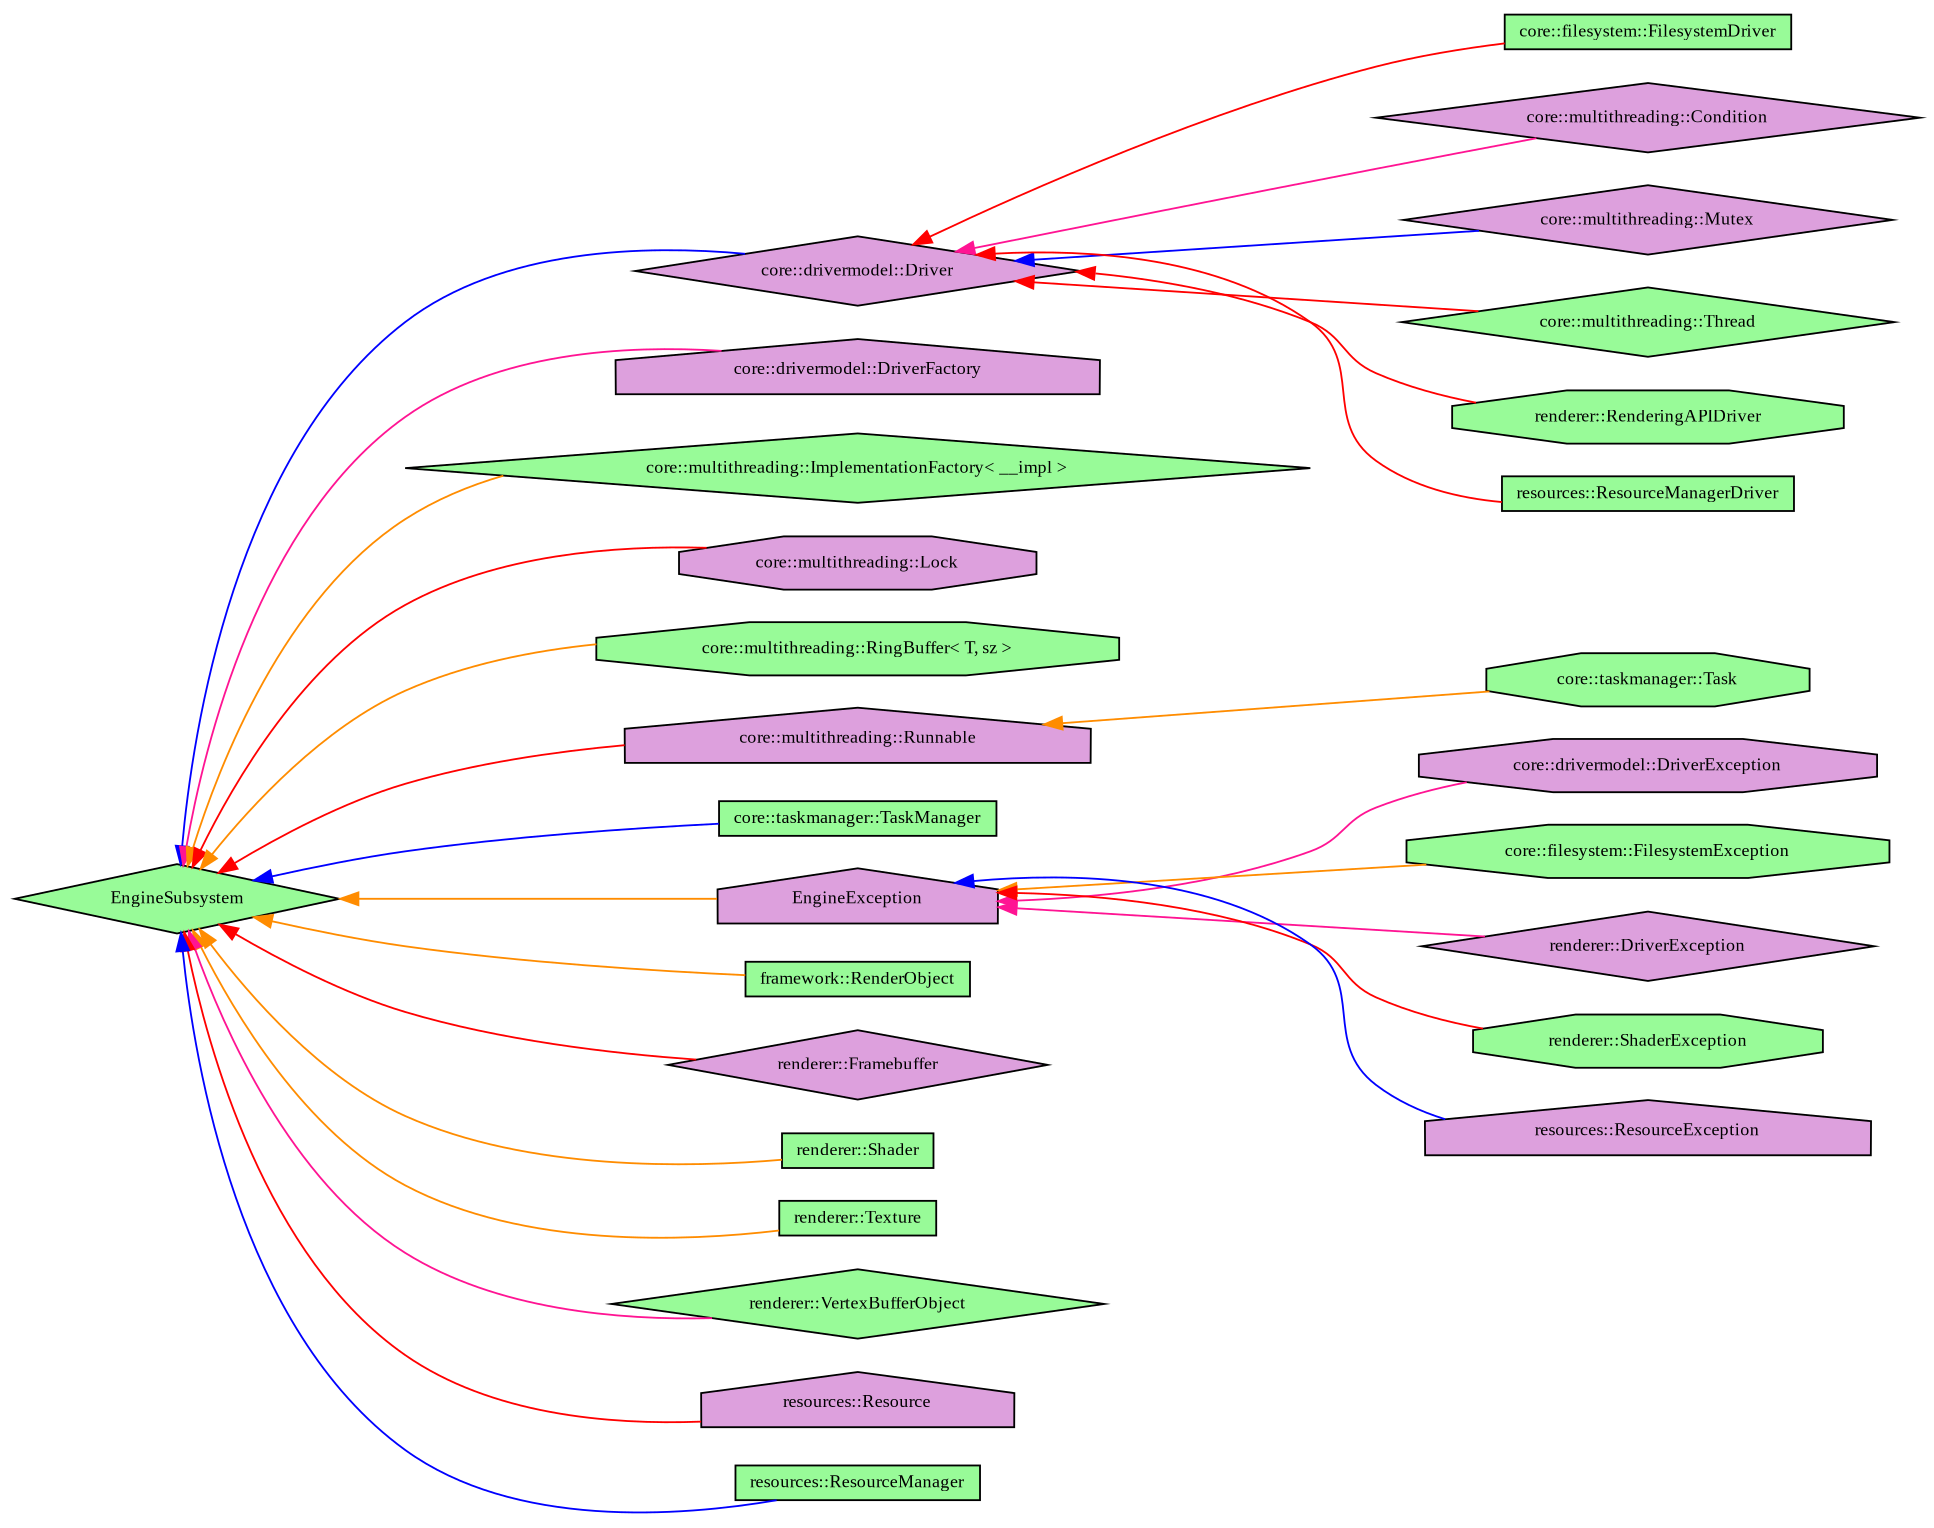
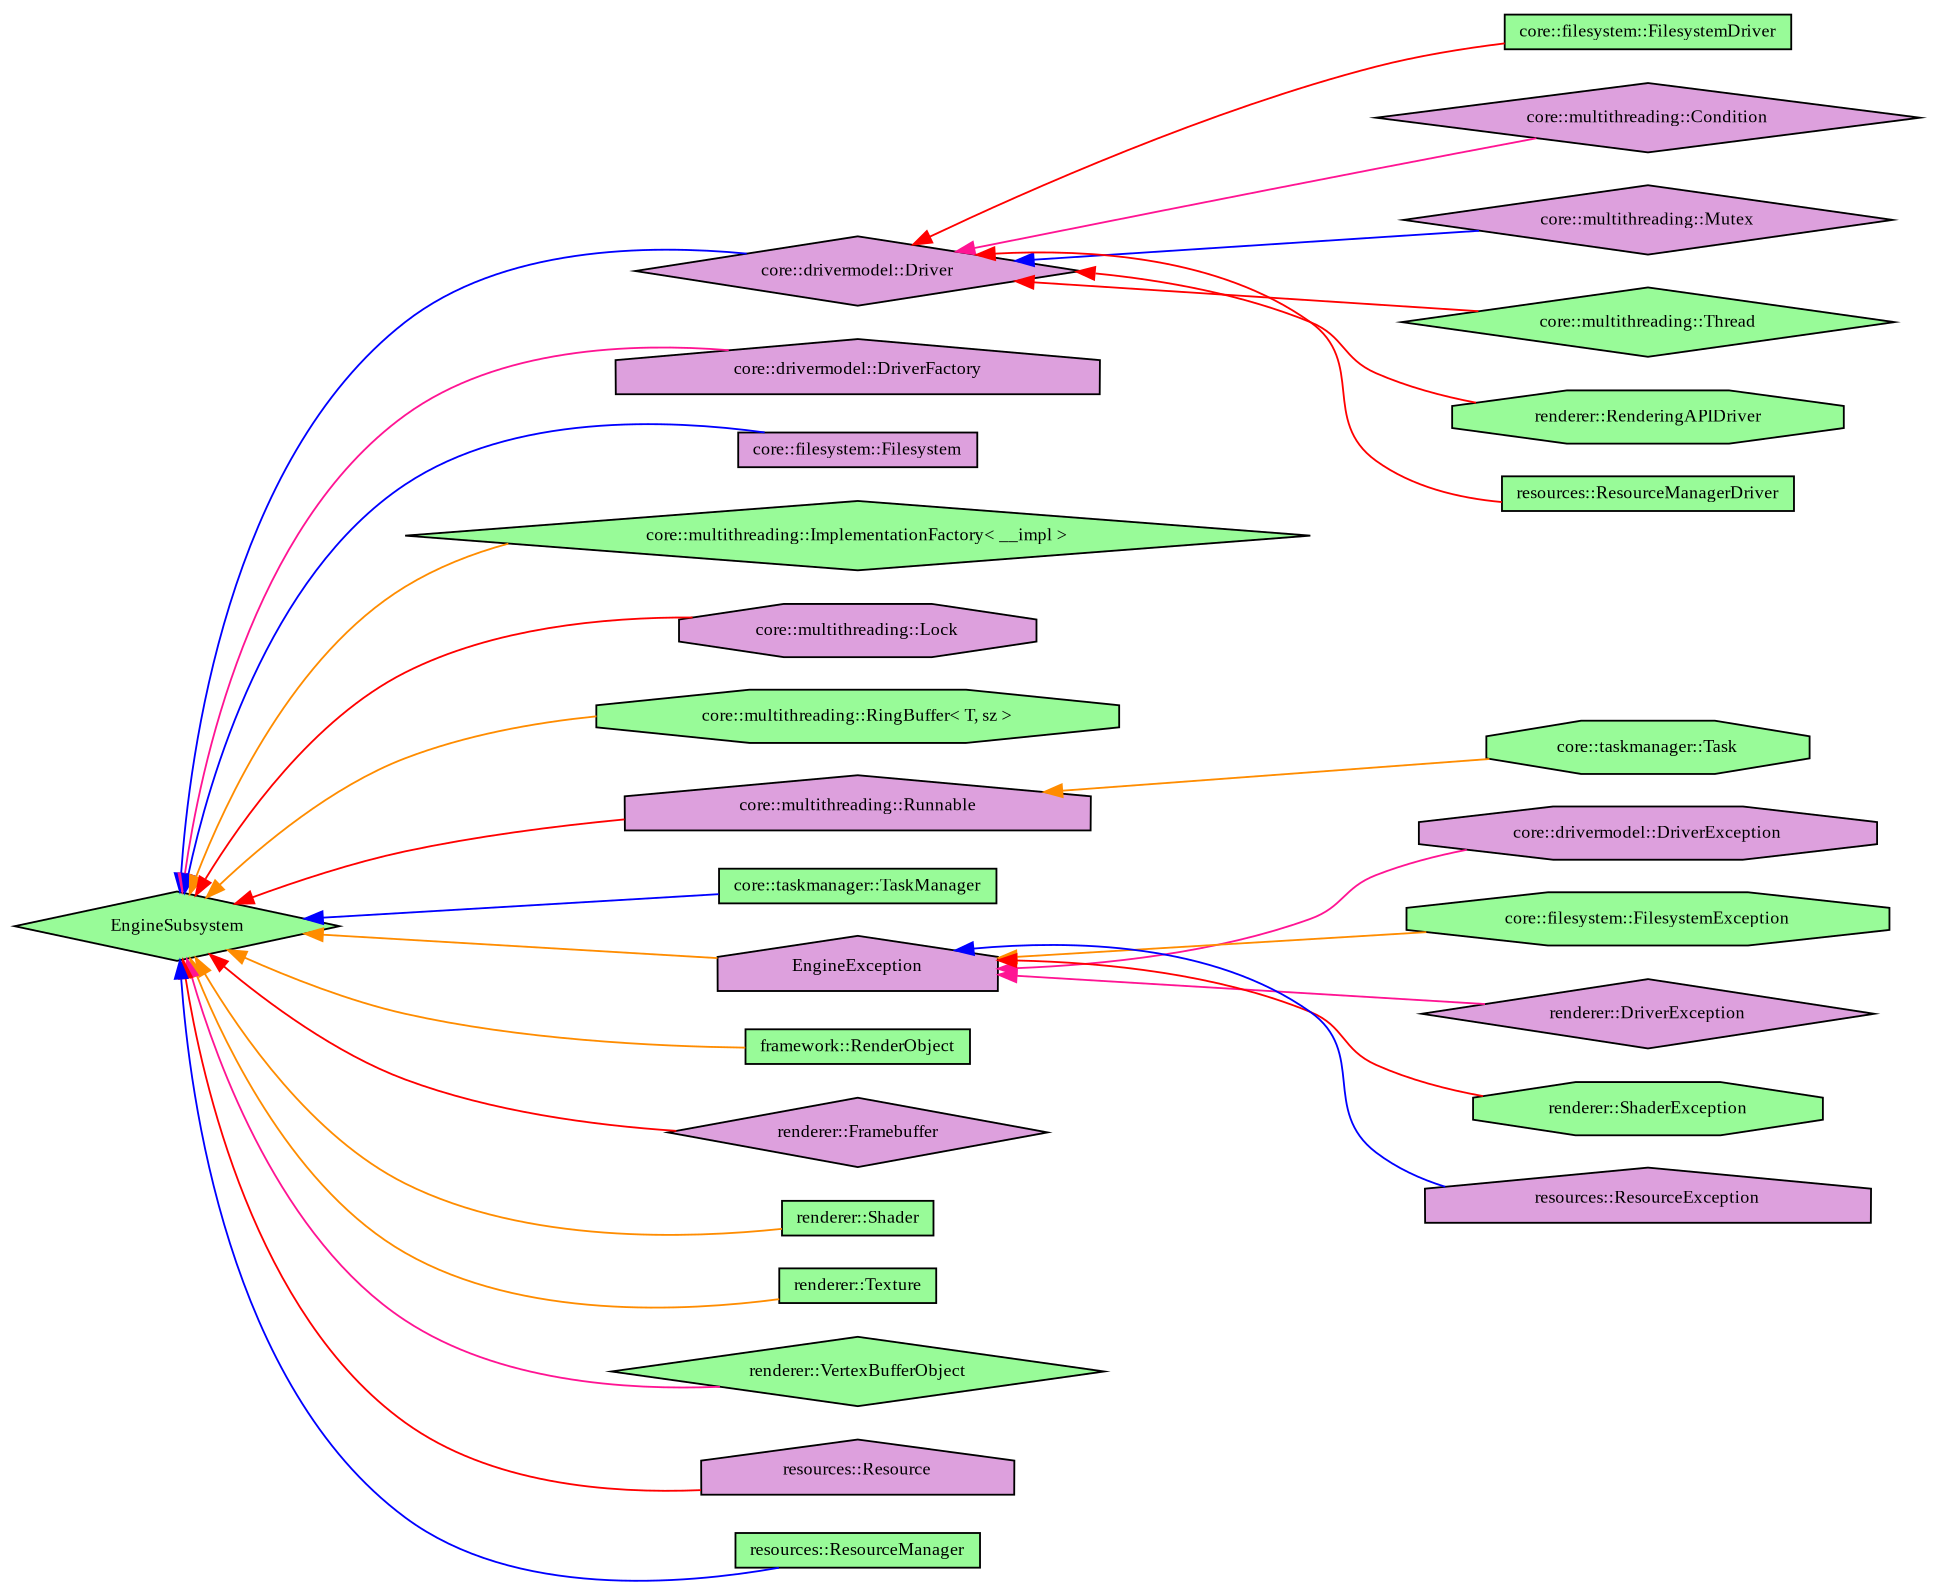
none -> (858, 450)
